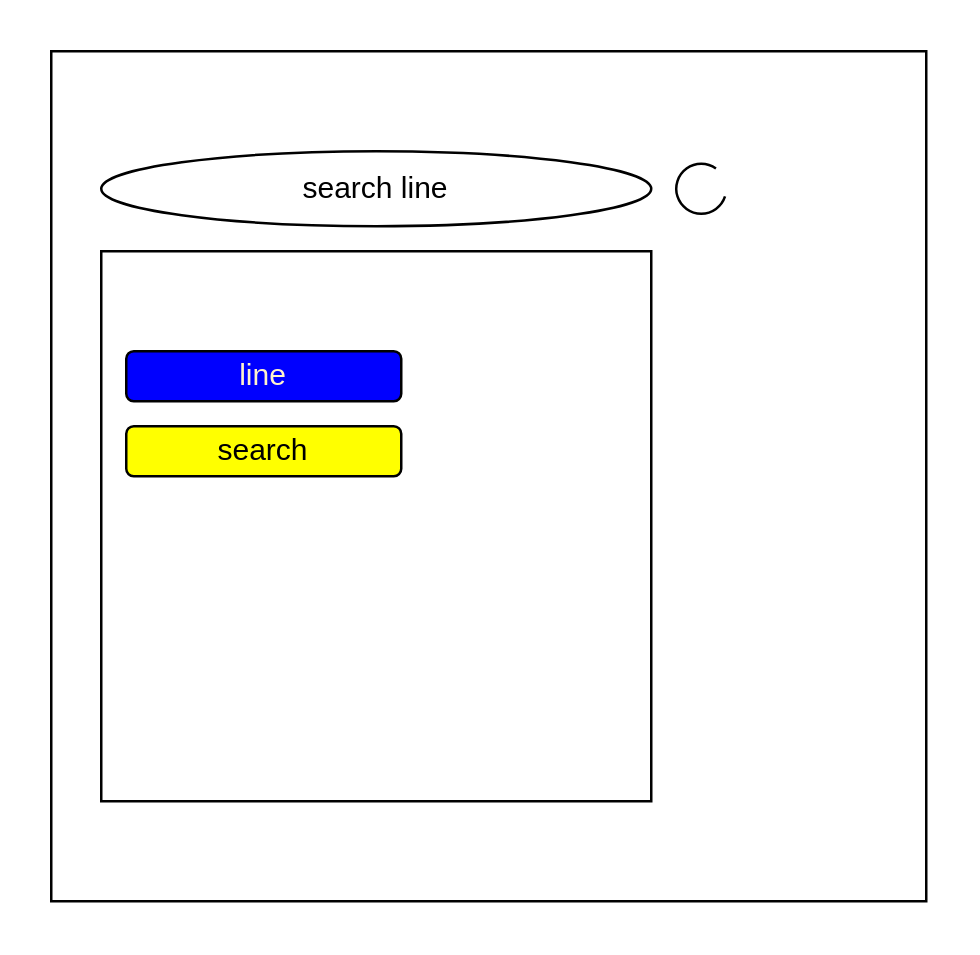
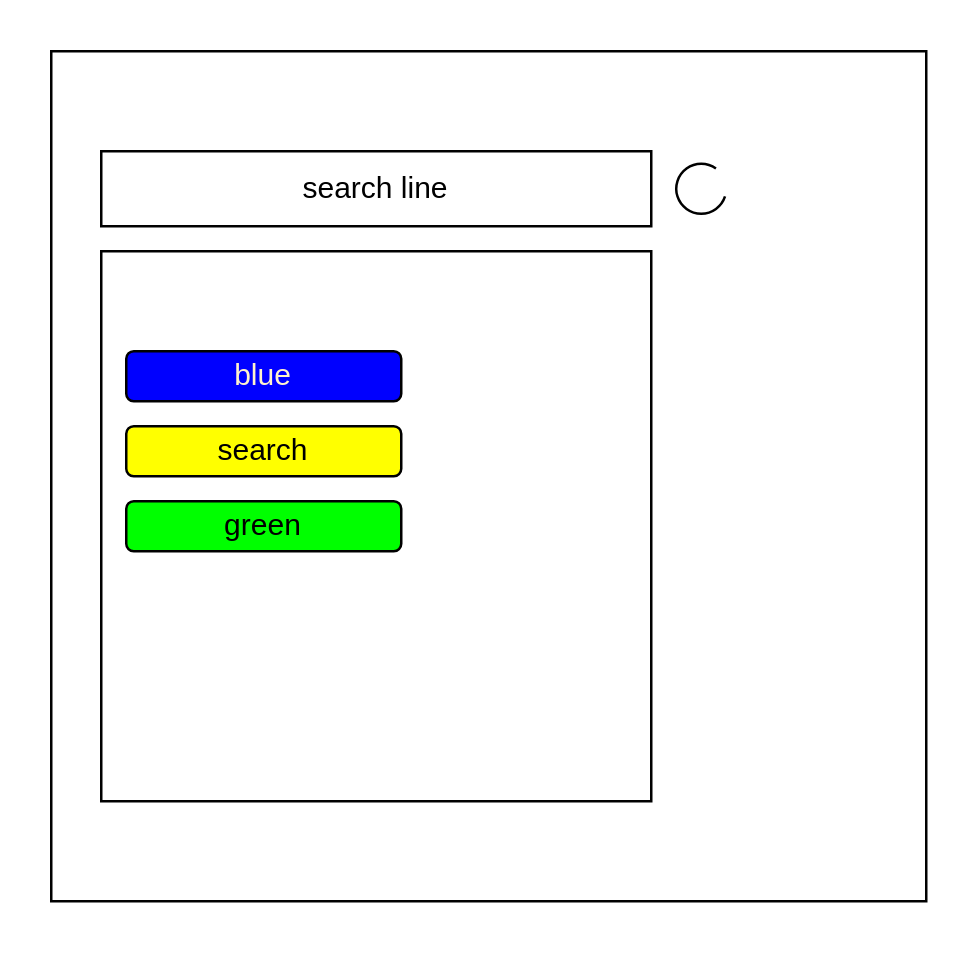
(376, 189) -> (376, 189)
(264, 376) -> (264, 376)
none -> (264, 526)
